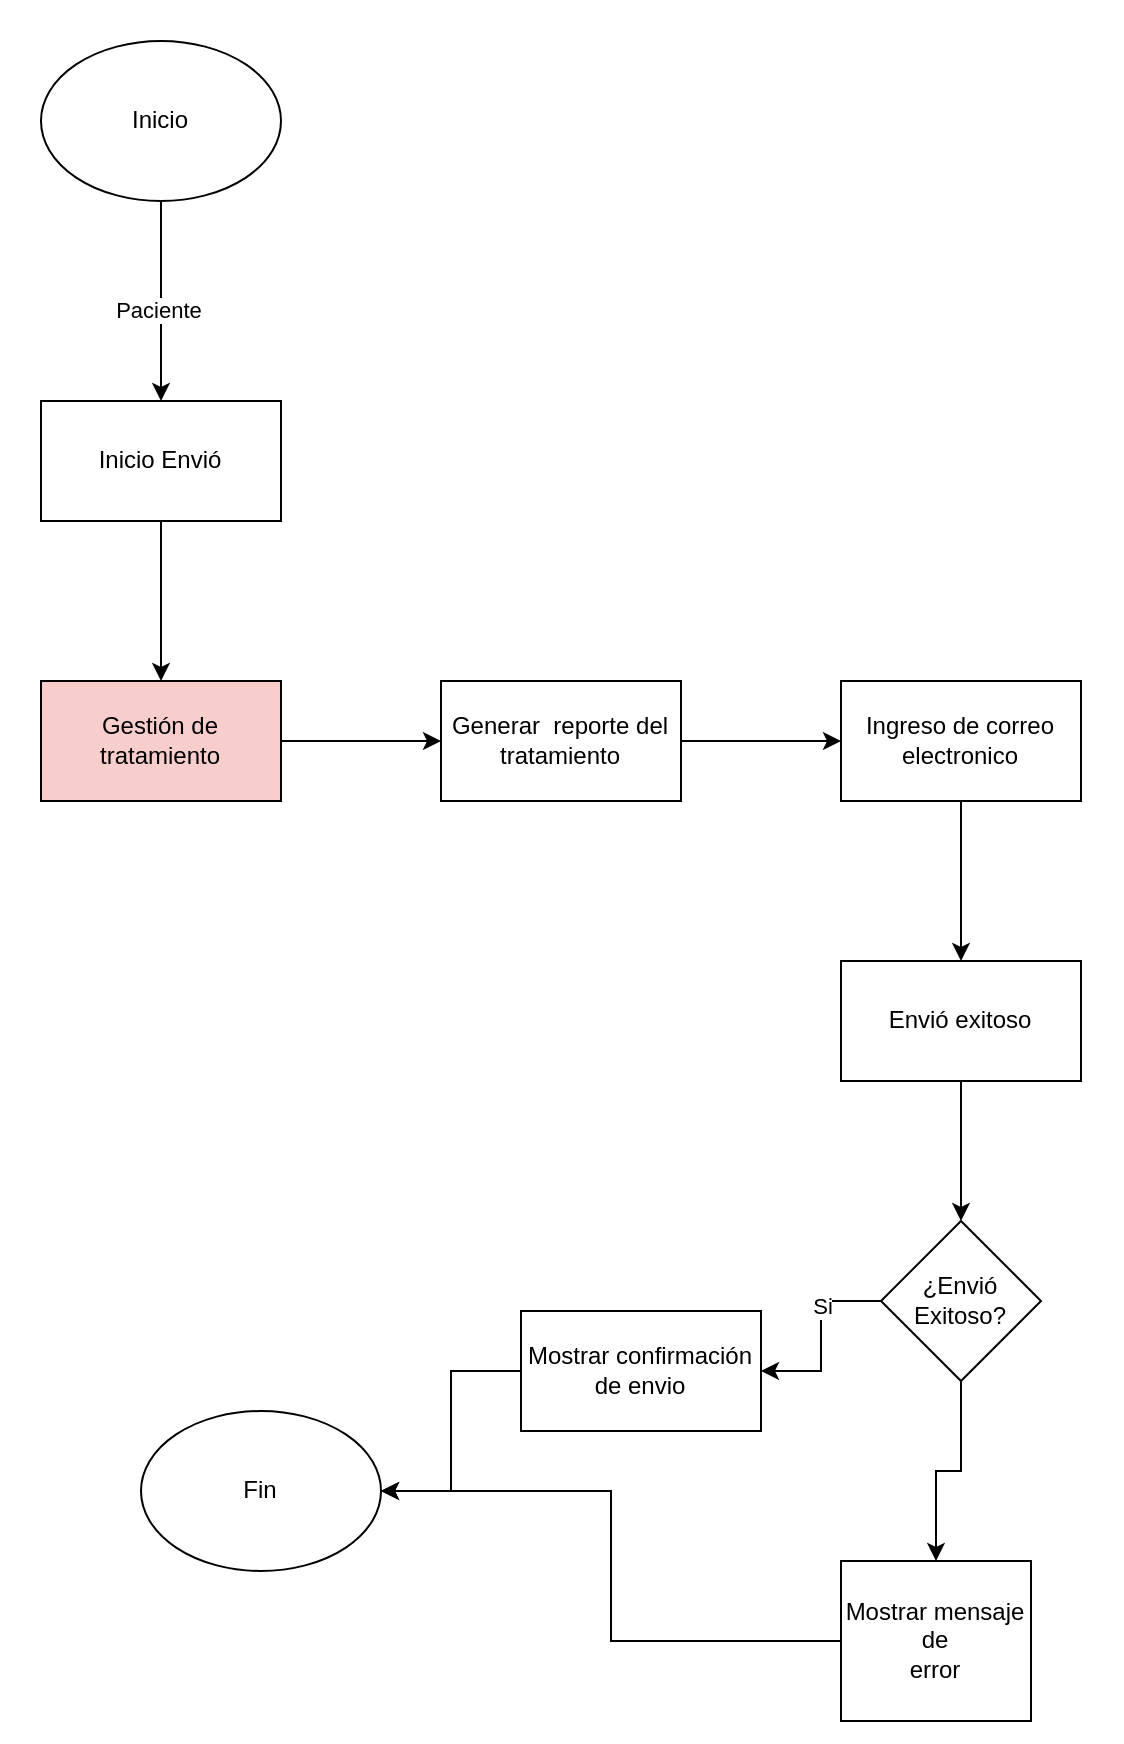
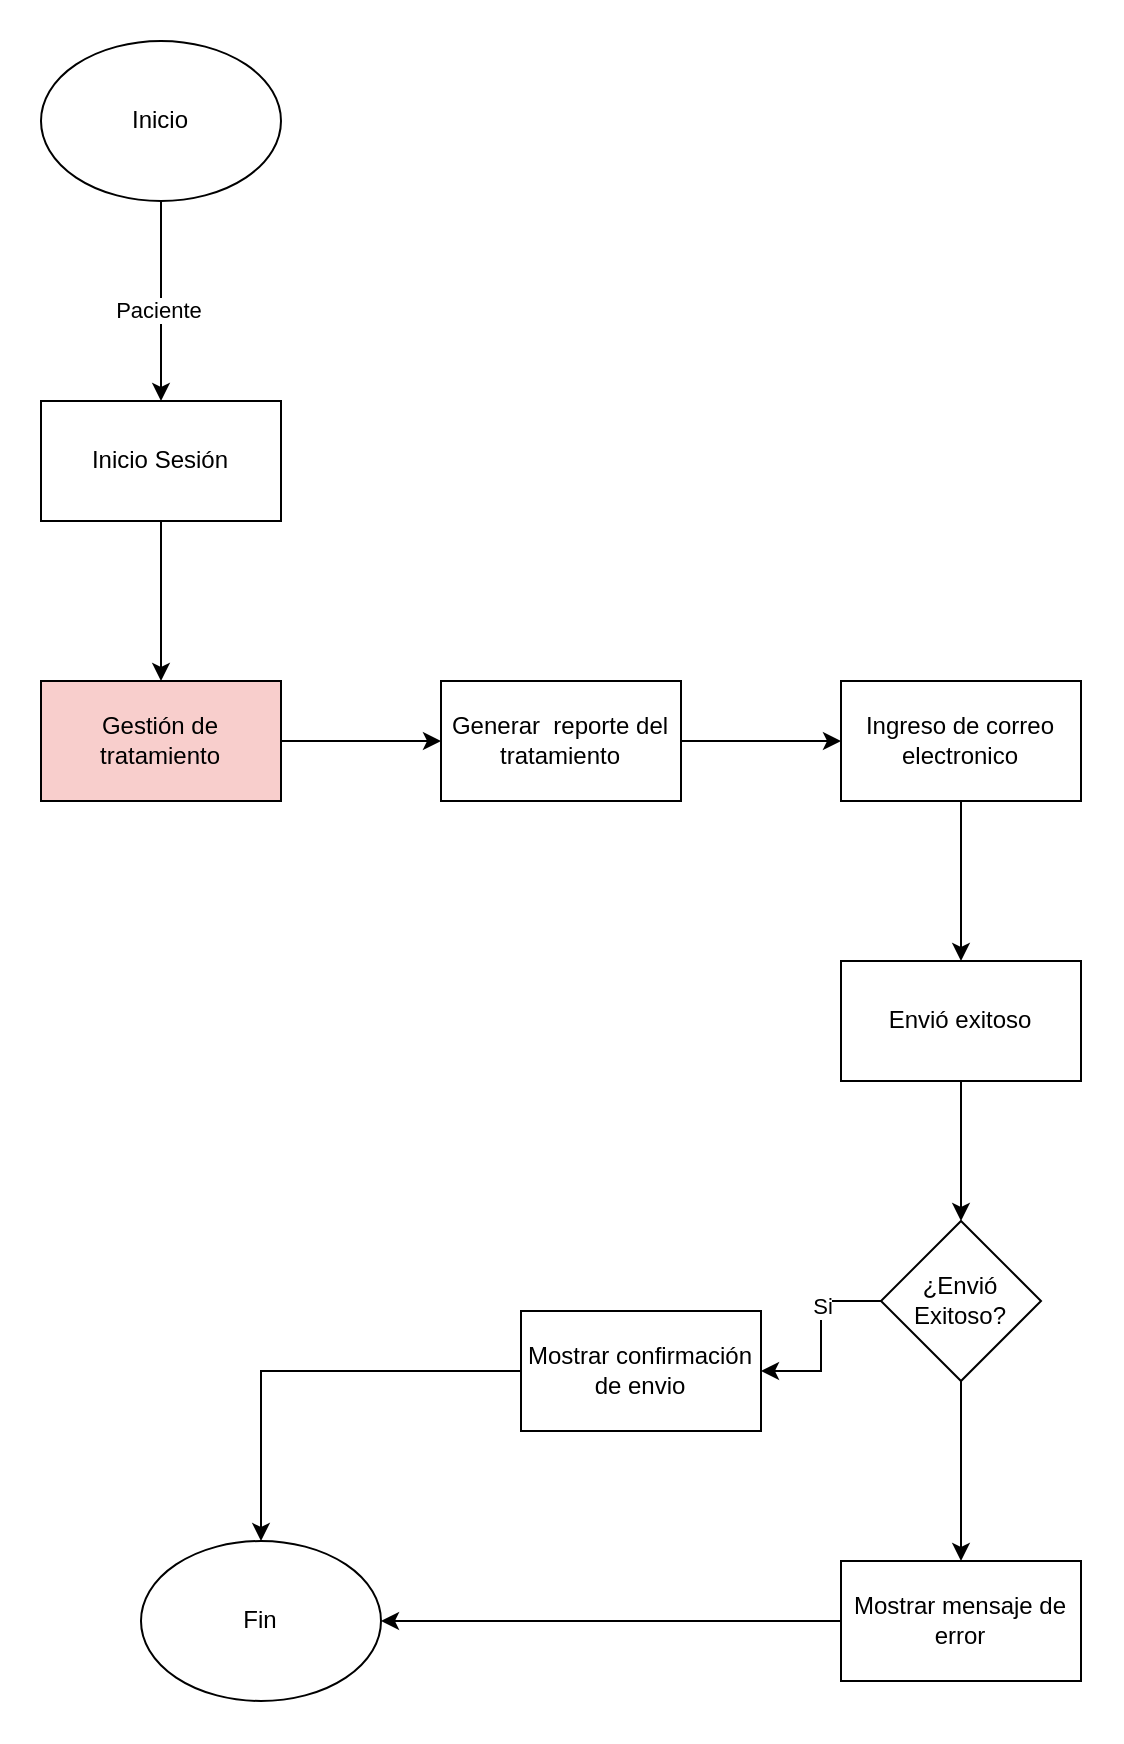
(161, 461) -> (161, 461)
(261, 1491) -> (261, 1621)
(936, 1641) -> (961, 1621)
